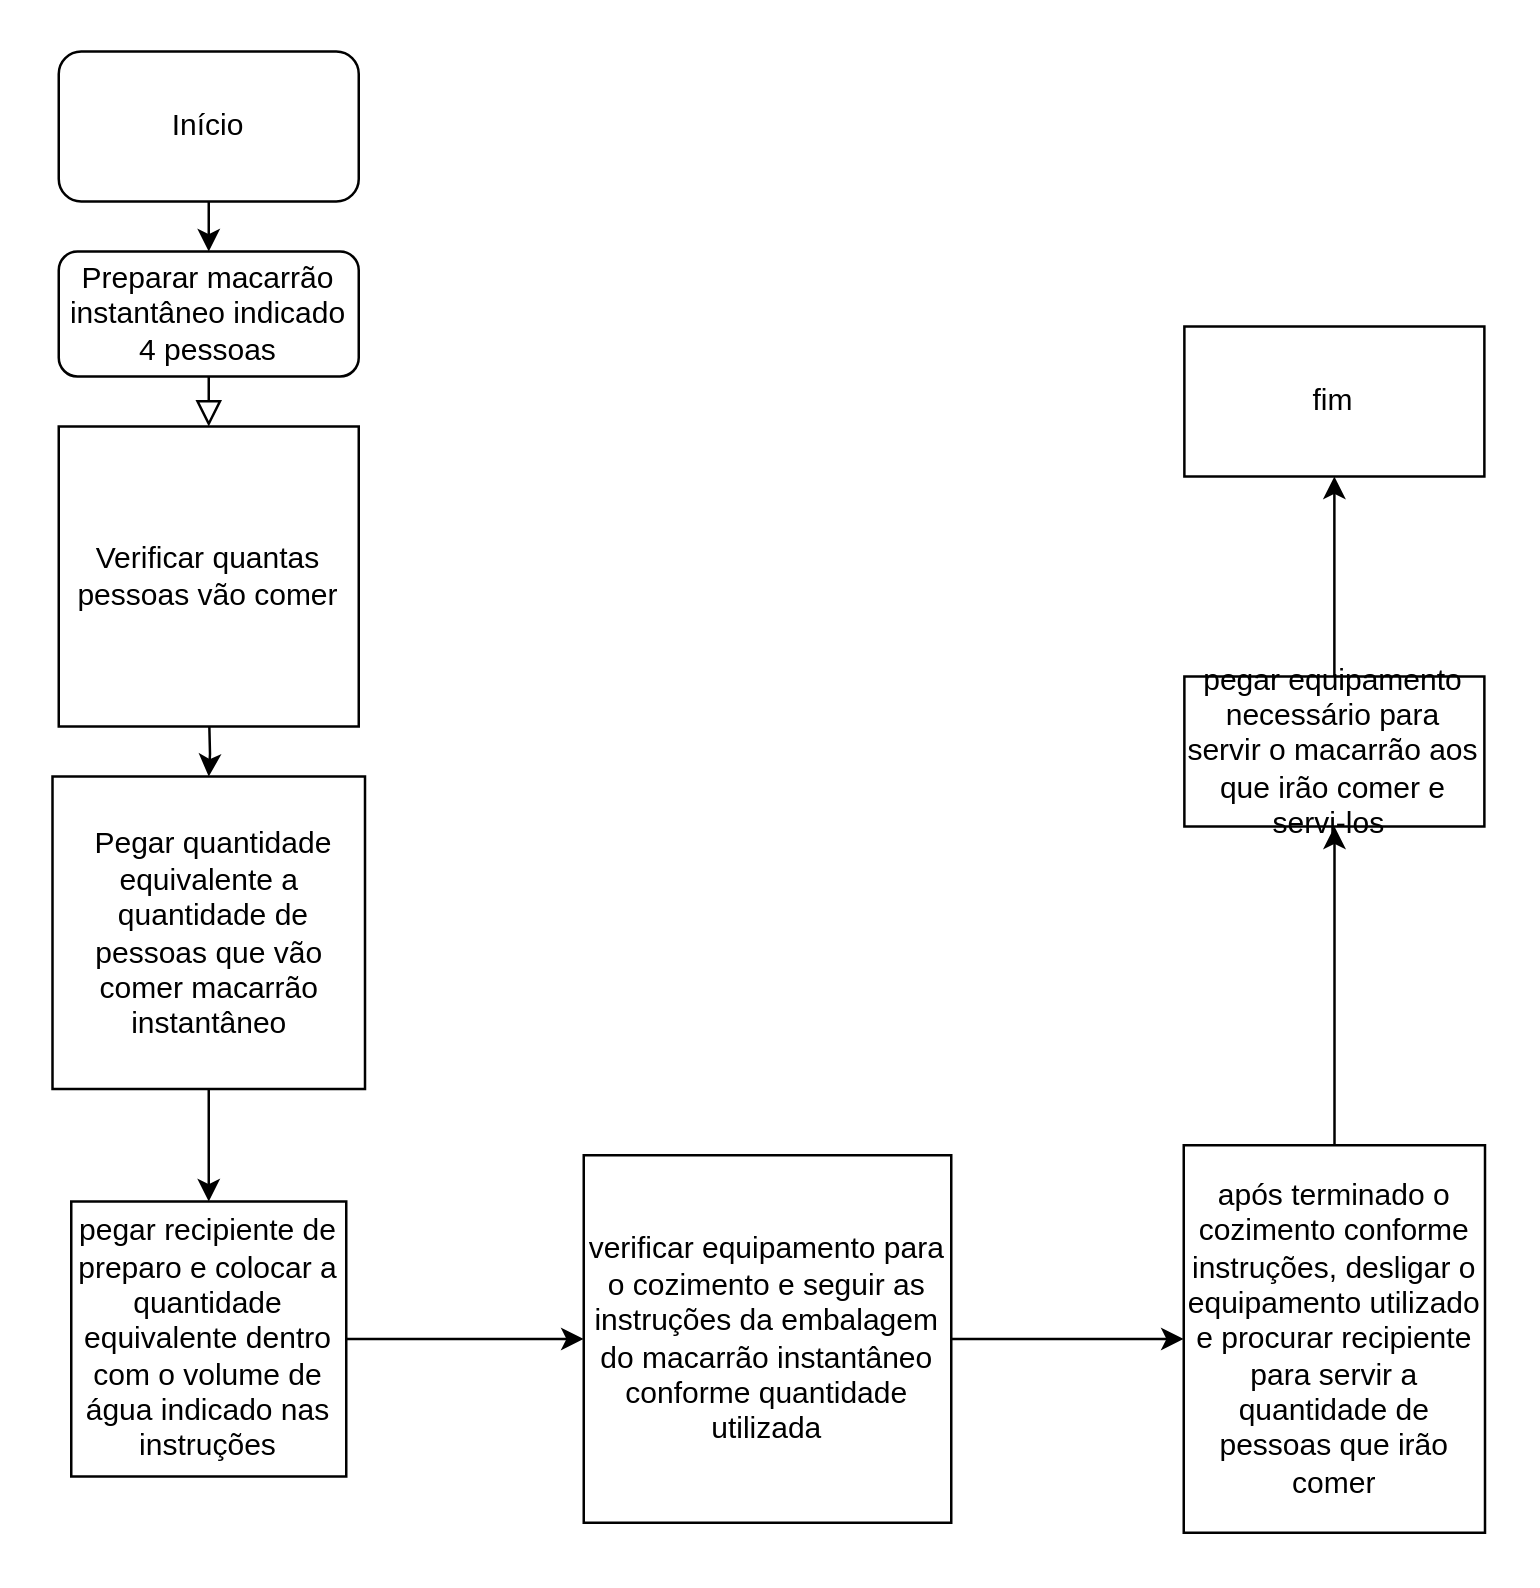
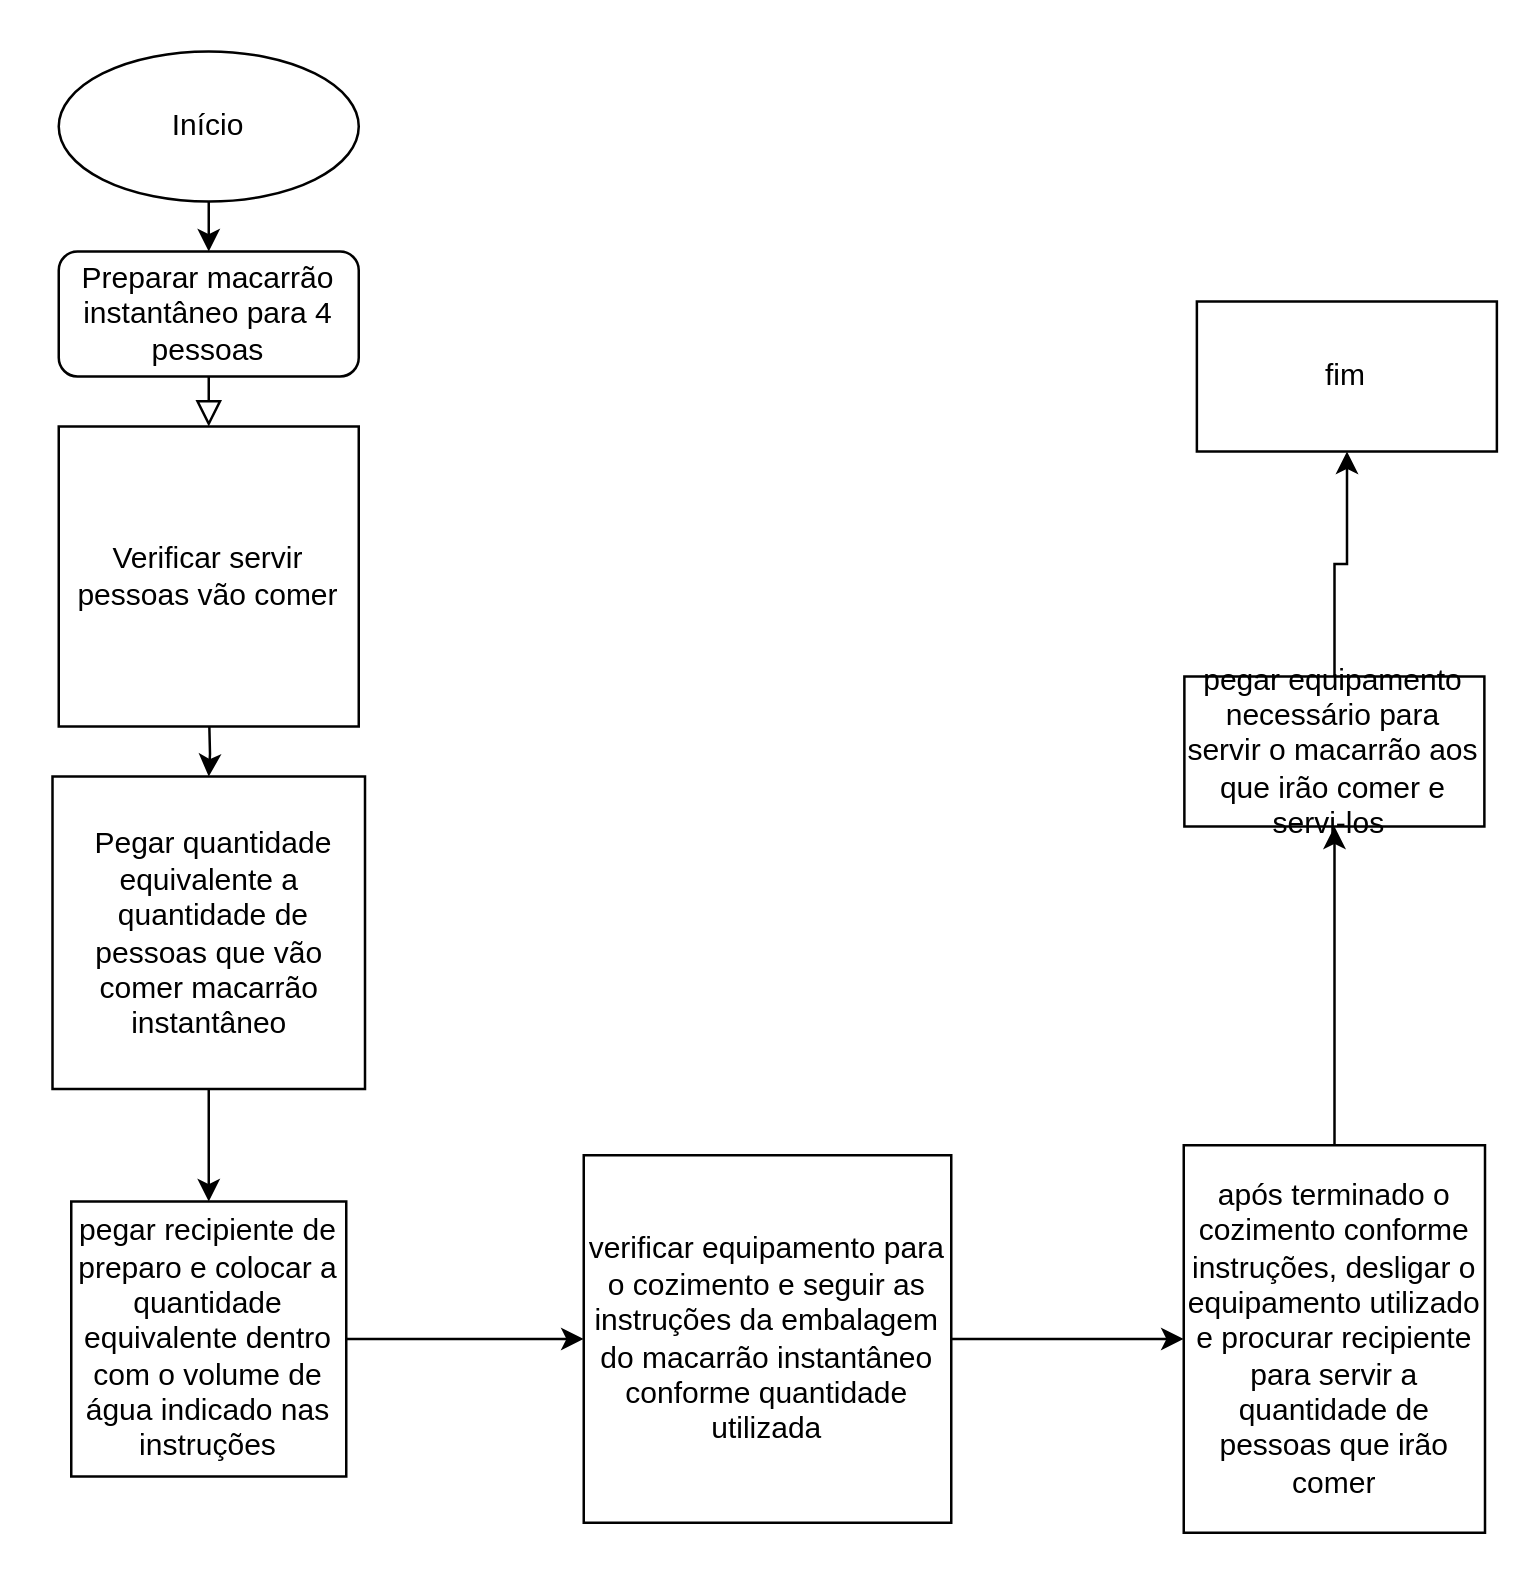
(209, 126) -> (209, 126)
(209, 314) -> (209, 314)
(1334, 401) -> (1347, 376)
(209, 576) -> (209, 576)
